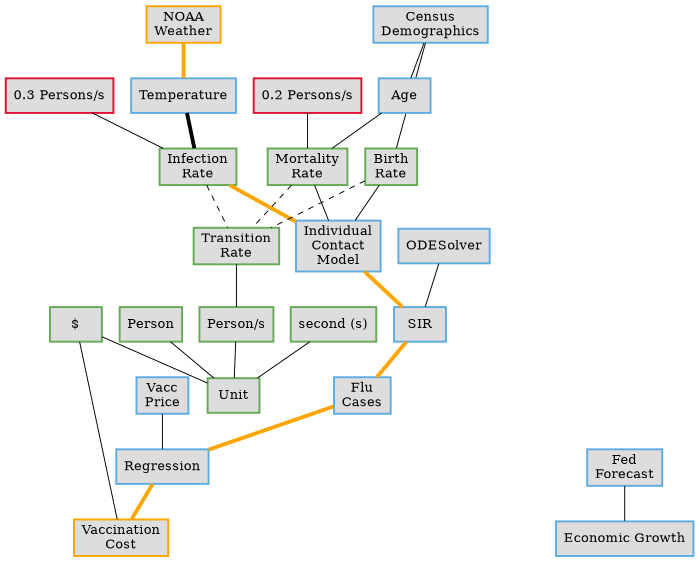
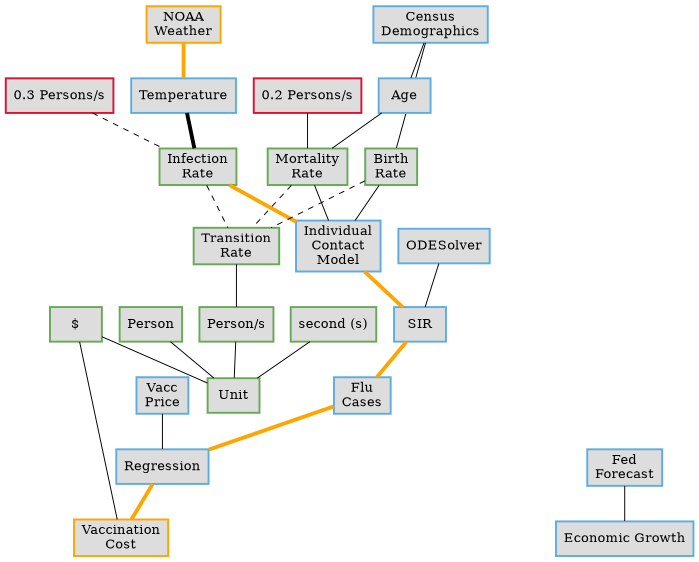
(128, 131) -> (128, 131)
